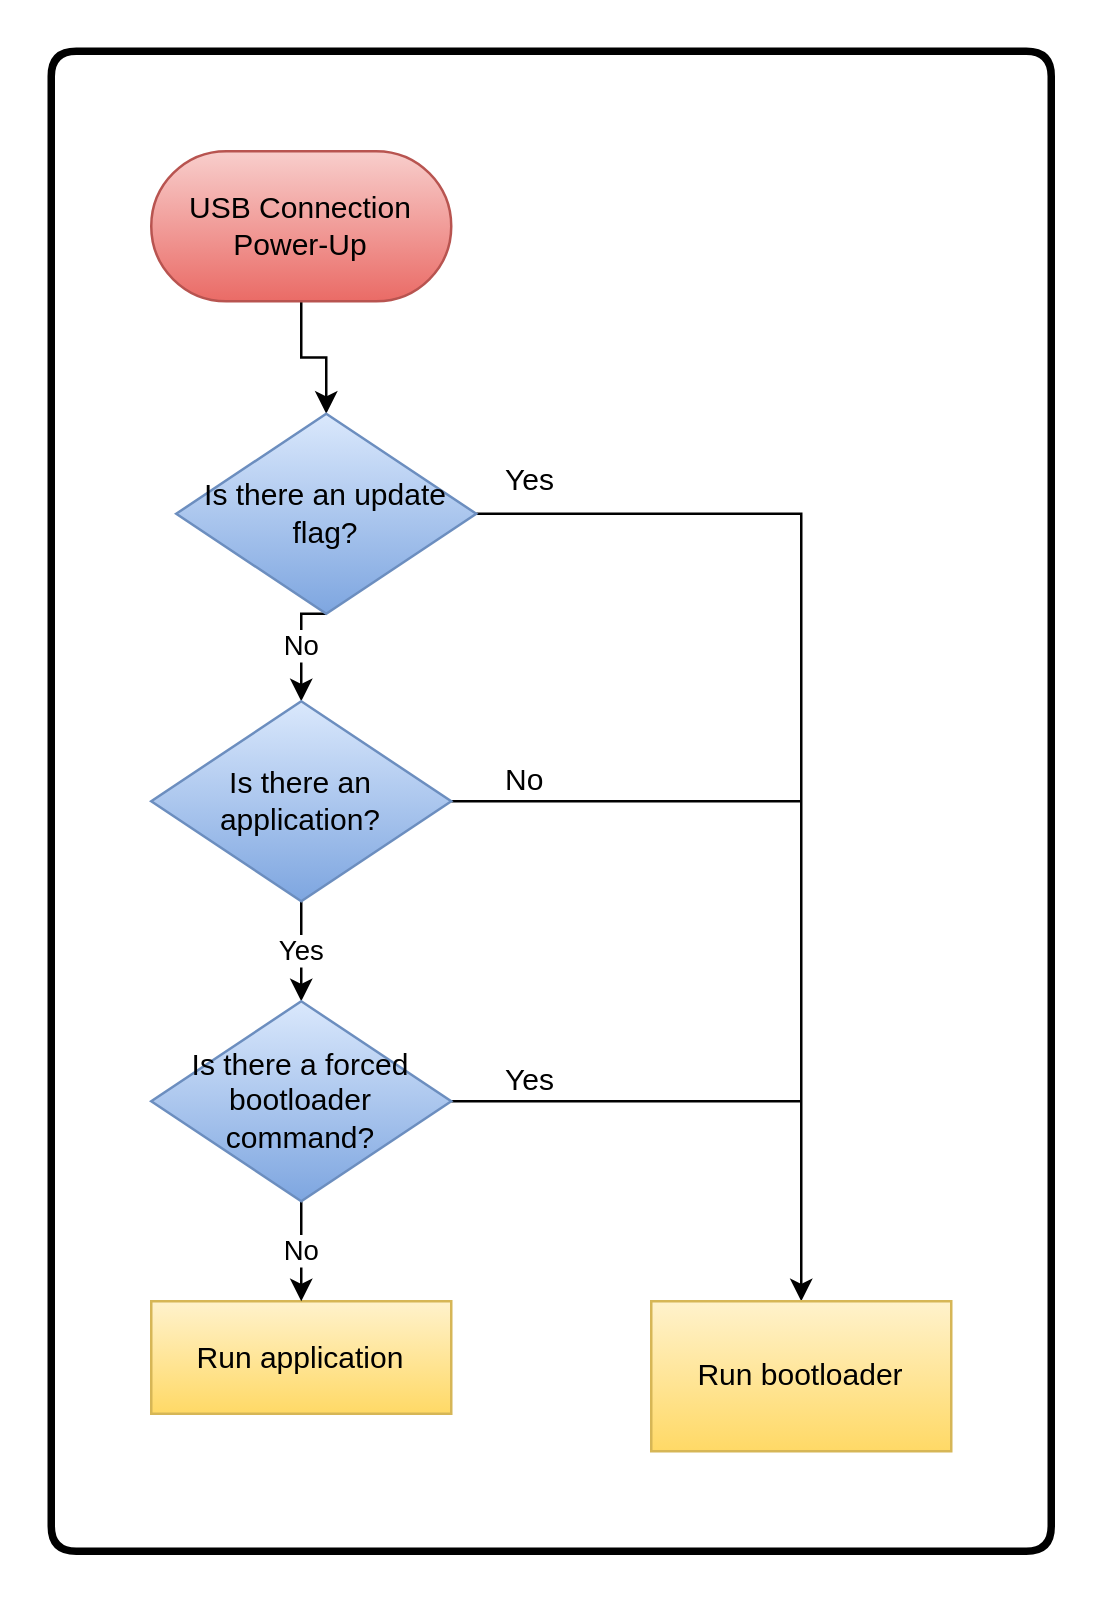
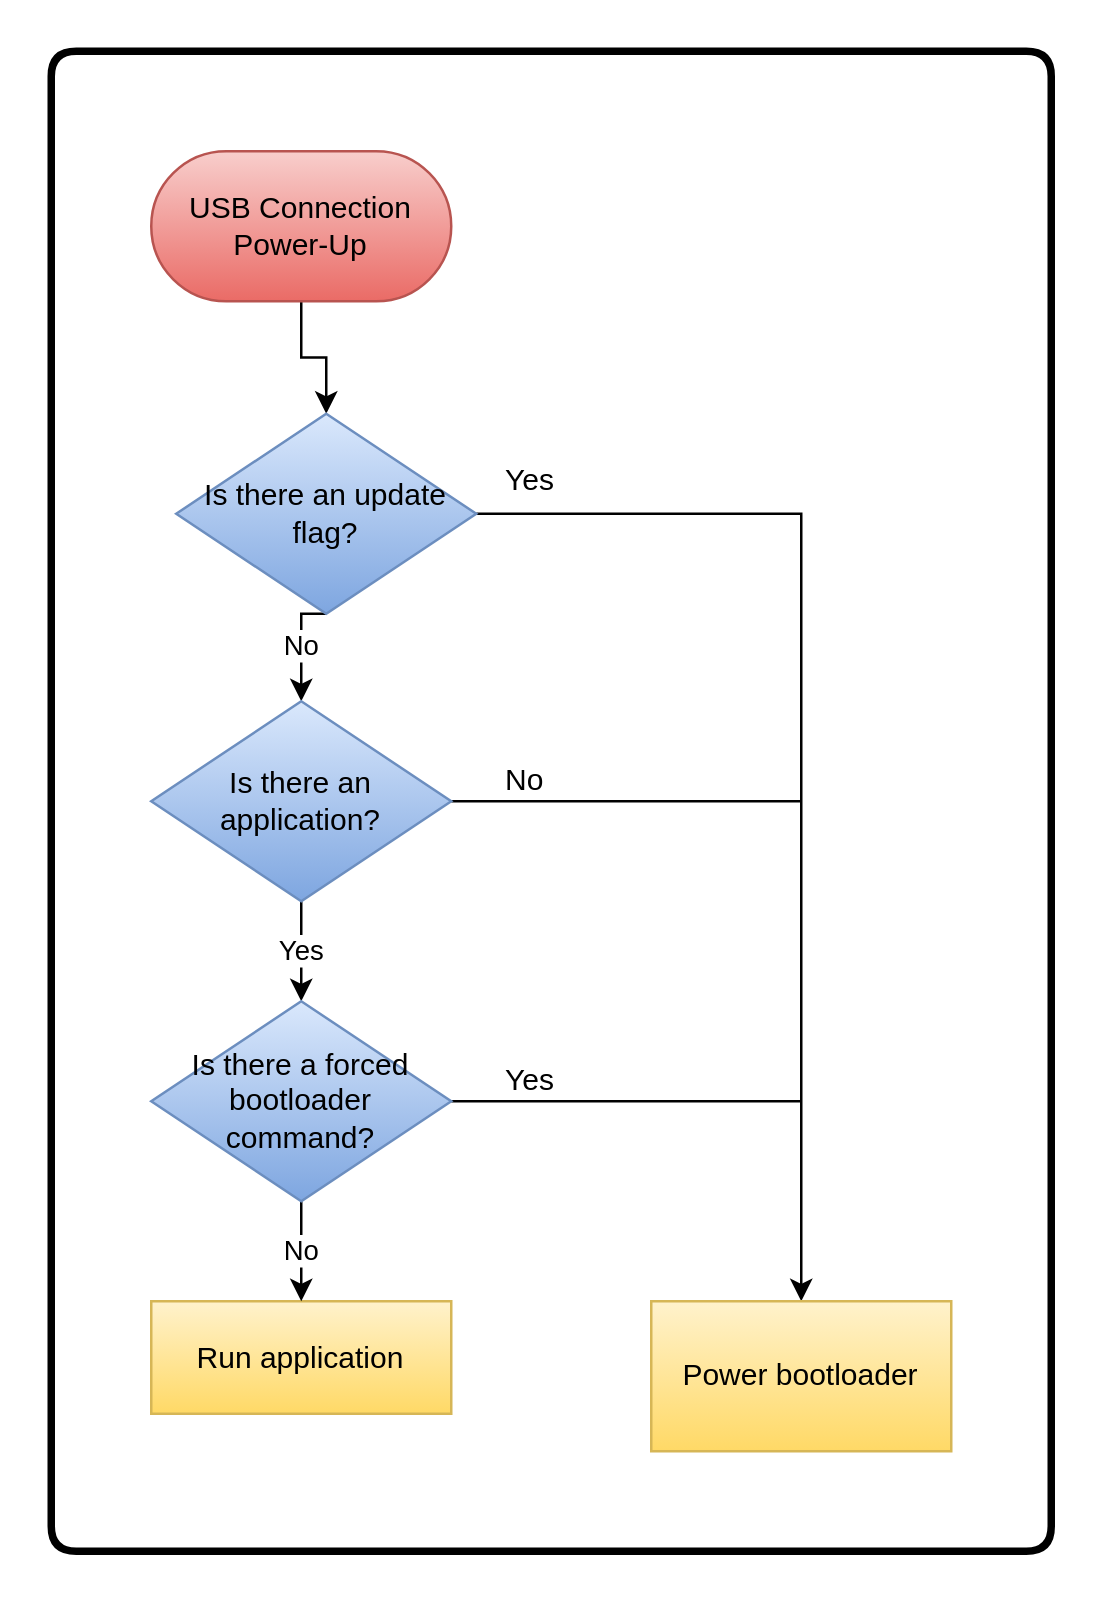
(801, 1376) -> (801, 1376)
